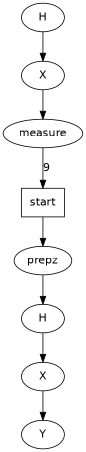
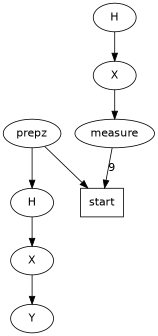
(43, 228) -> (63, 165)
